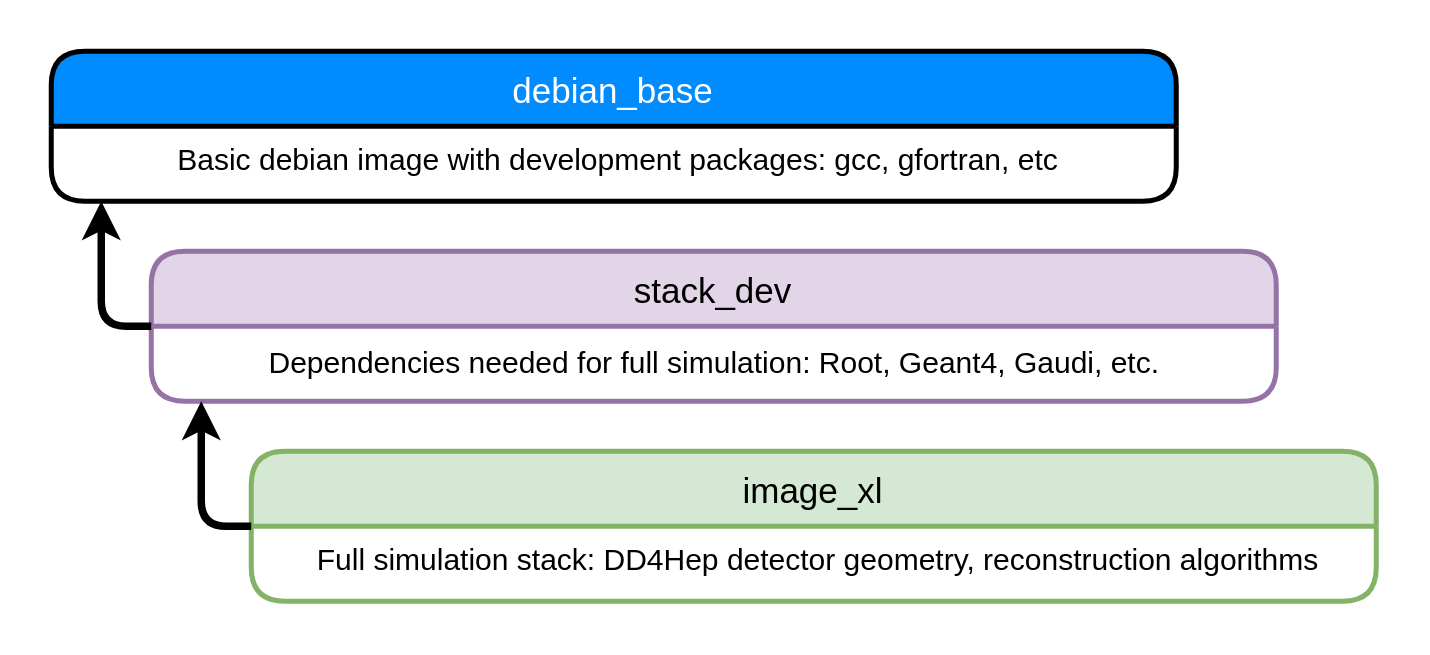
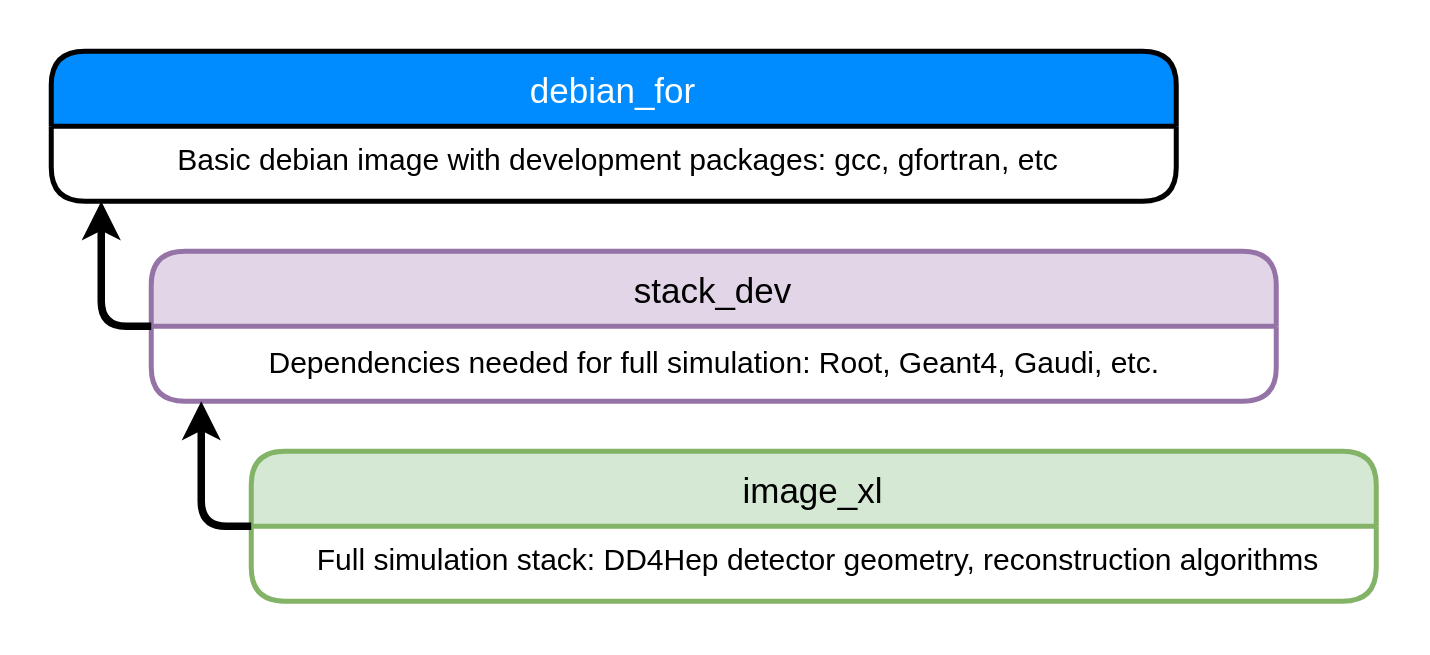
(613, 91) -> (613, 91)
